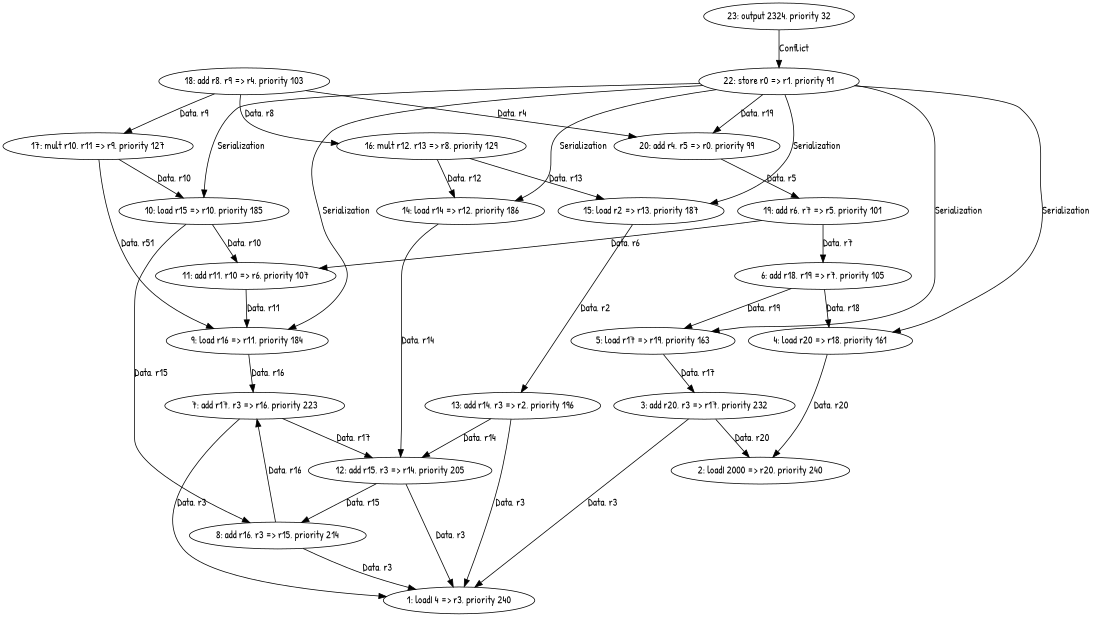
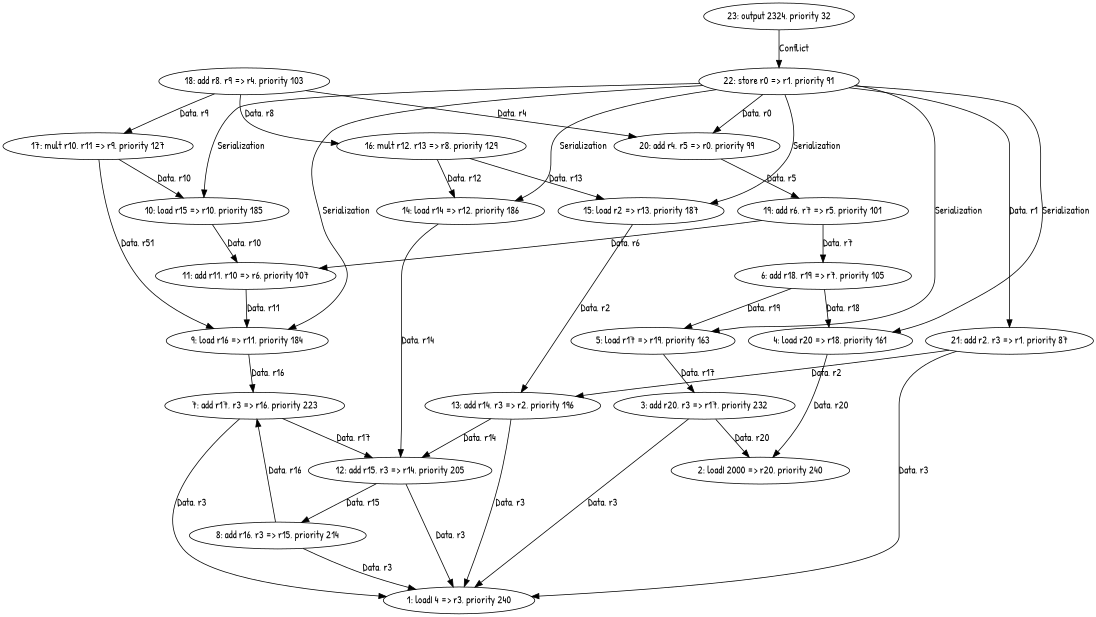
(757, 114) -> (757, 114)
none -> (1009, 341)
(135, 392) -> none
